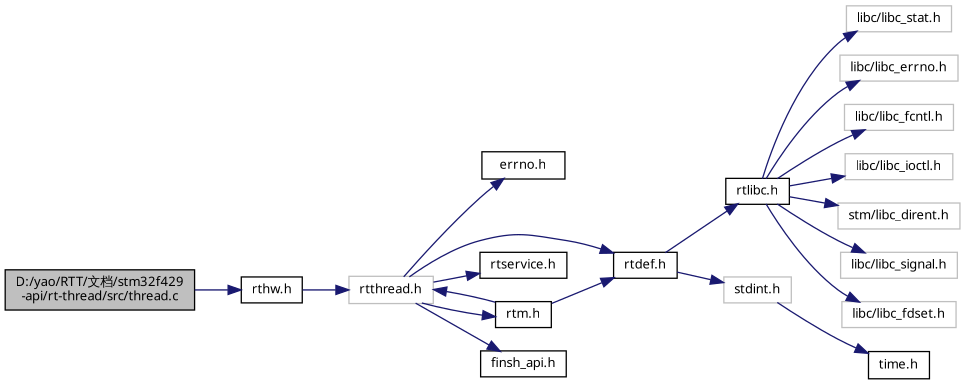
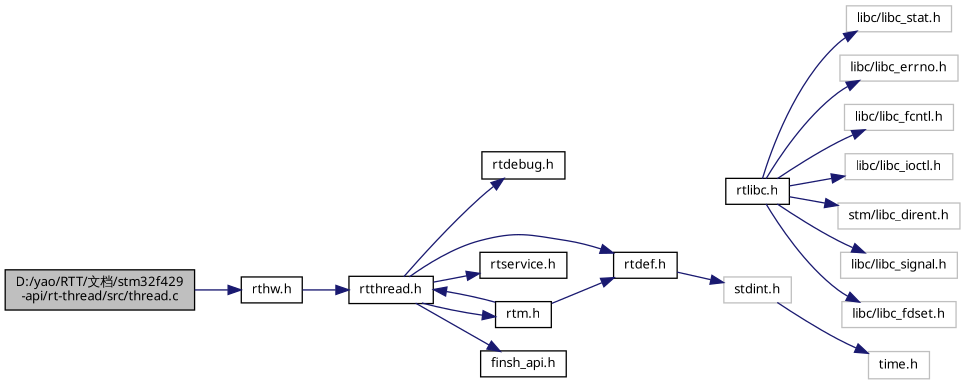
(523, 165) -> (523, 165)
(696, 232) -> none
(391, 290) -> (391, 290)
(899, 365) -> (899, 365)
